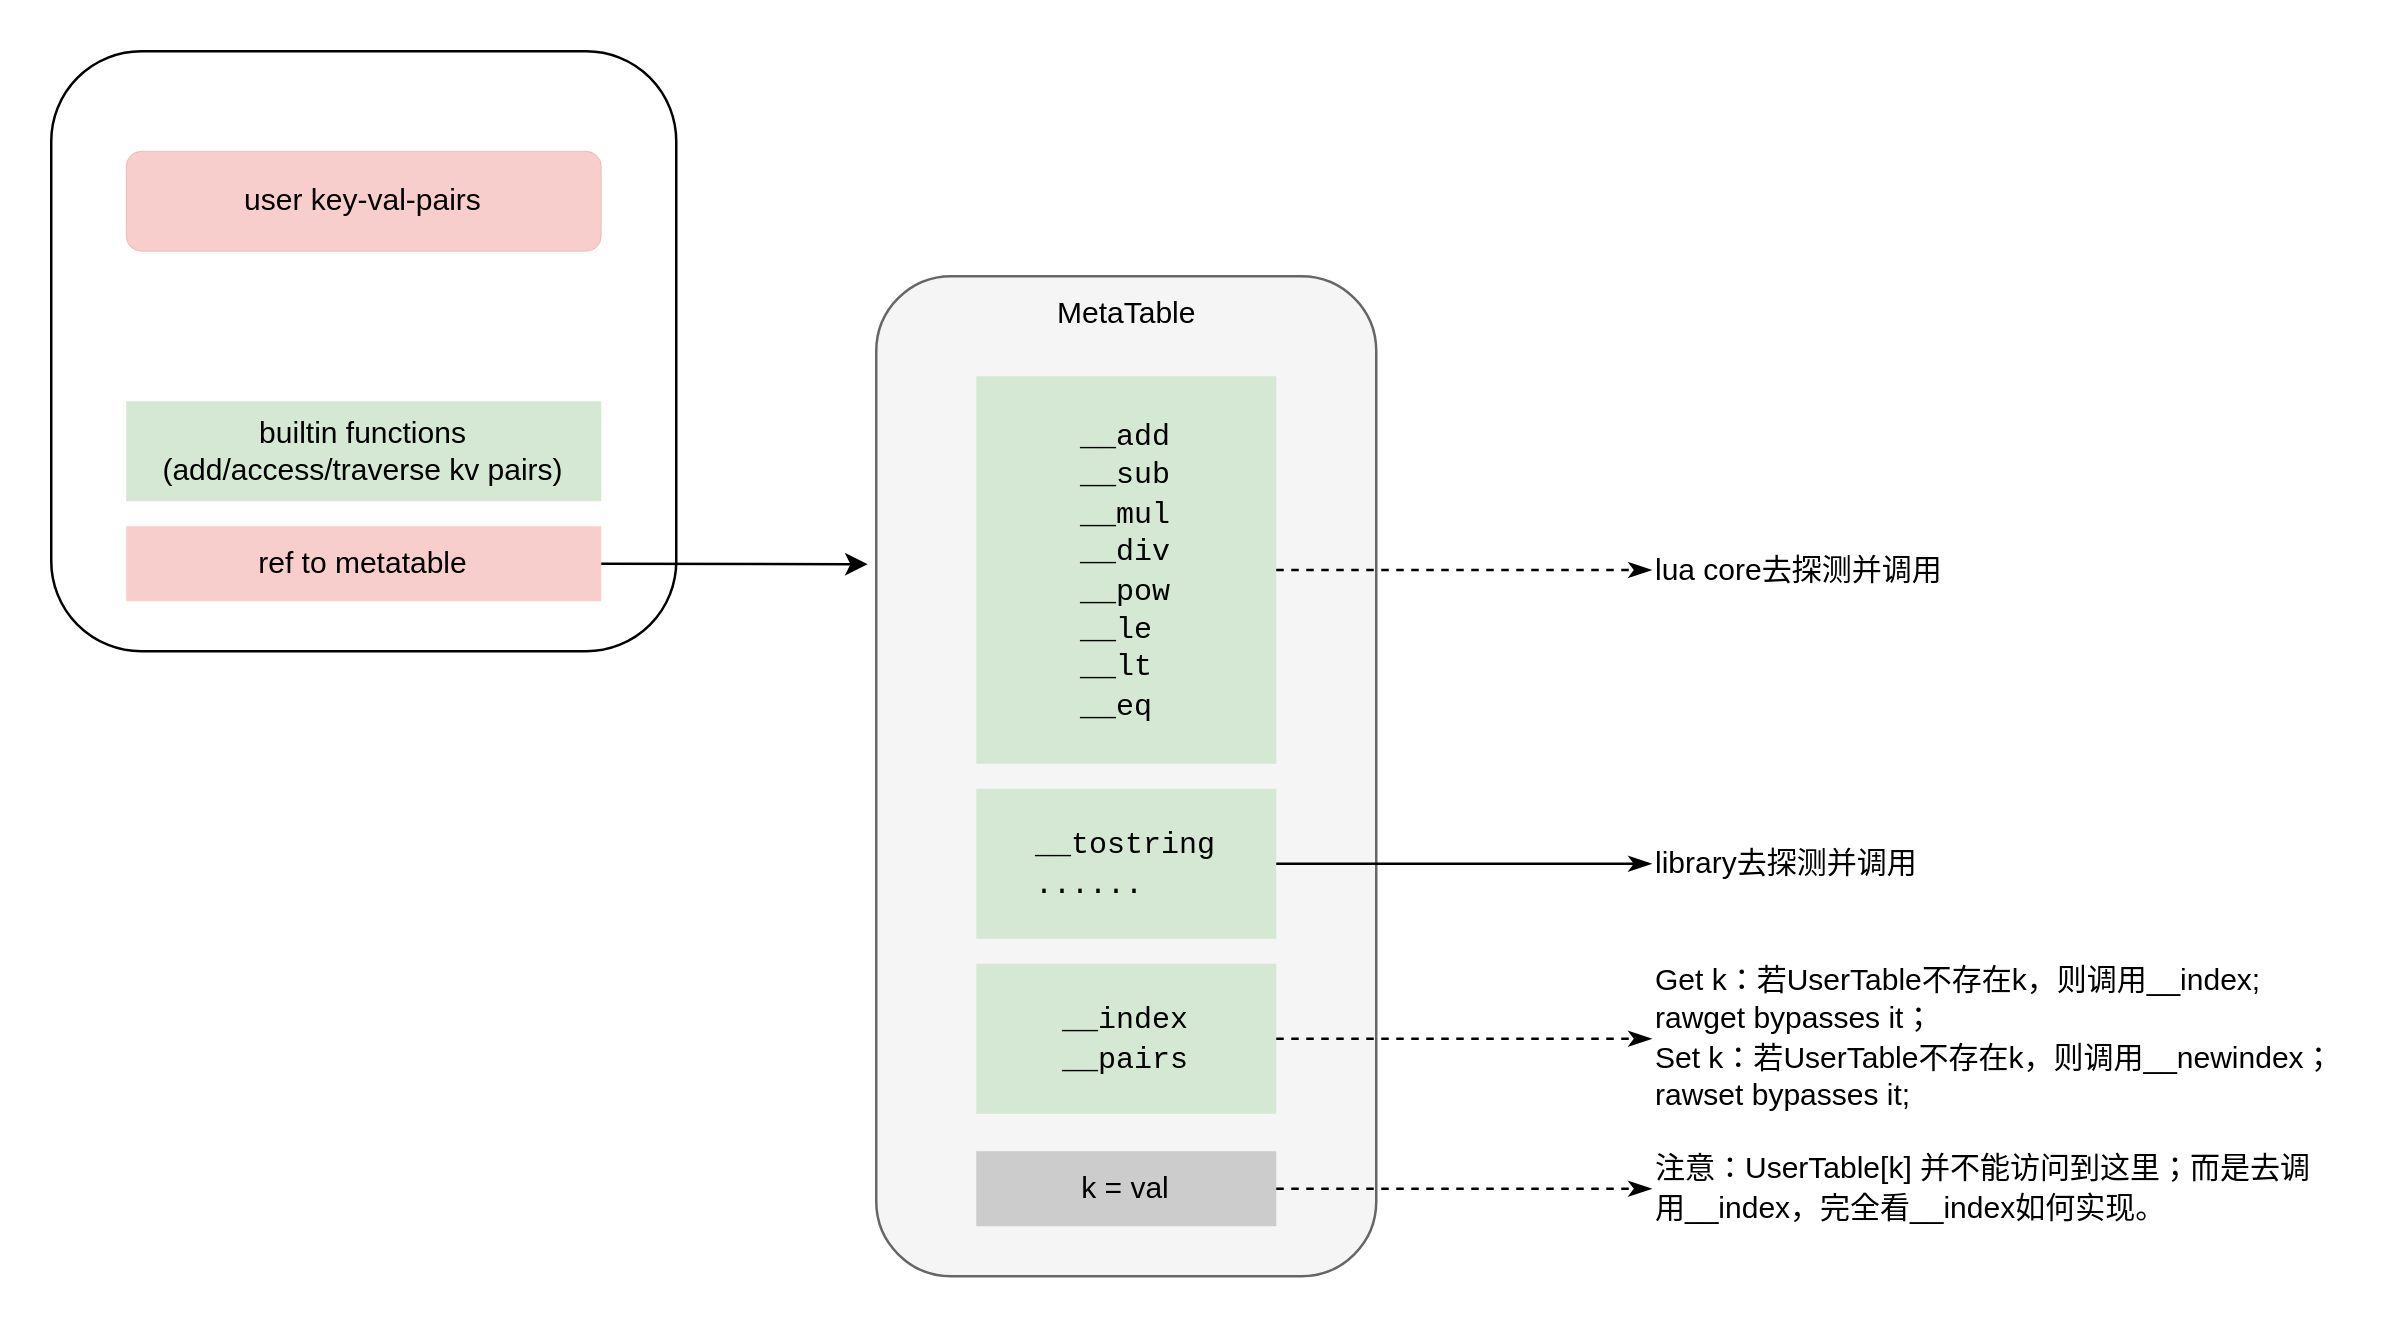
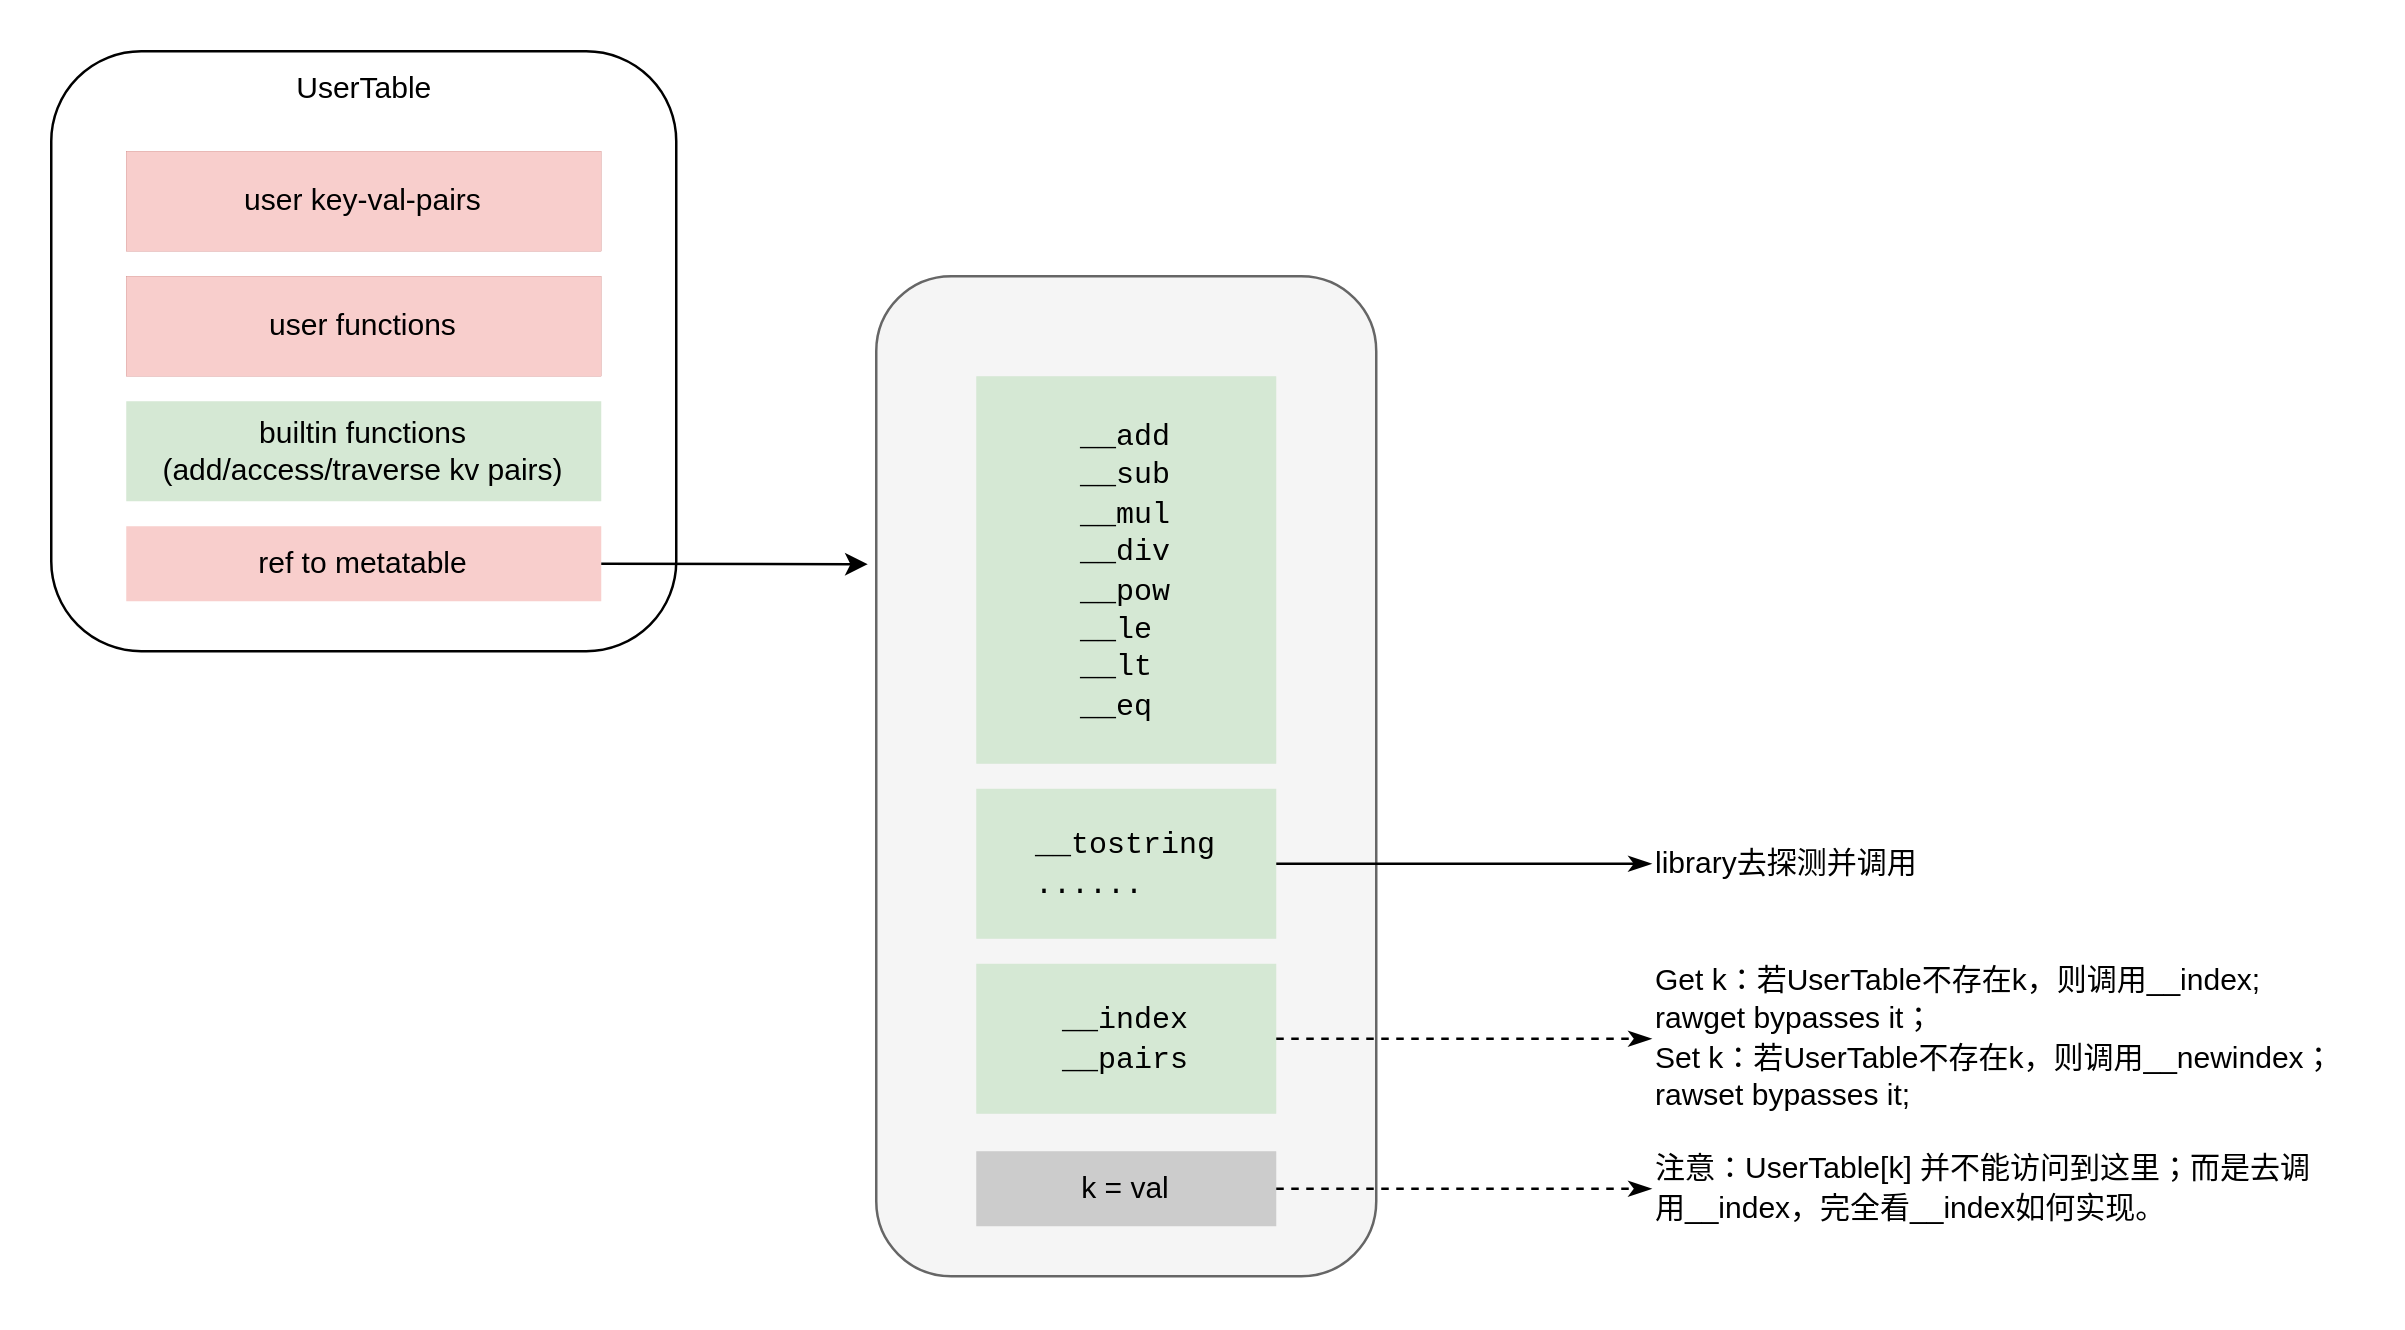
none -> (364, 89)
(364, 201) -> (364, 201)
(1126, 314) -> none
none -> (364, 326)
(1455, 570) -> none
(1901, 570) -> none
